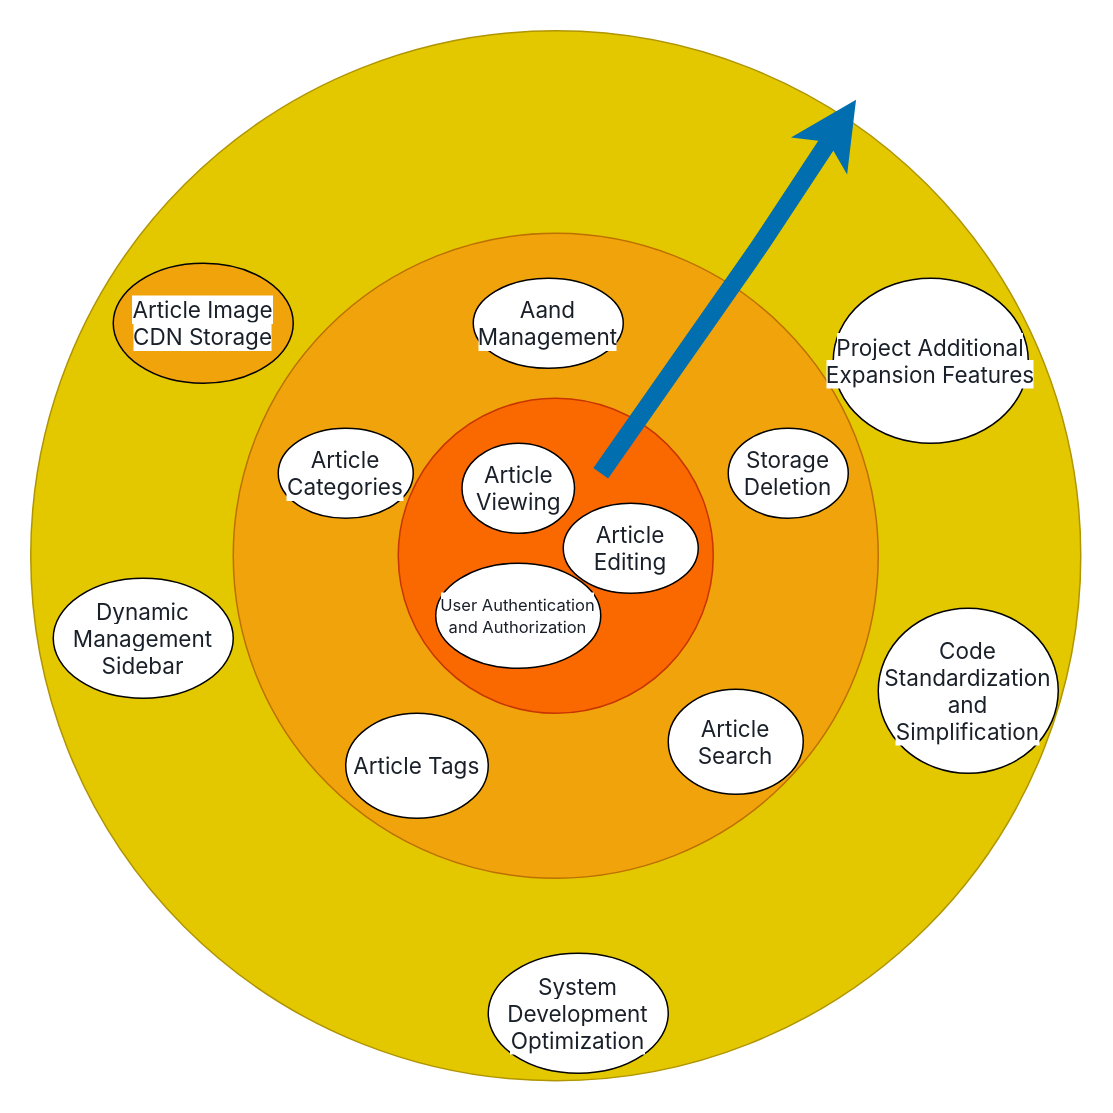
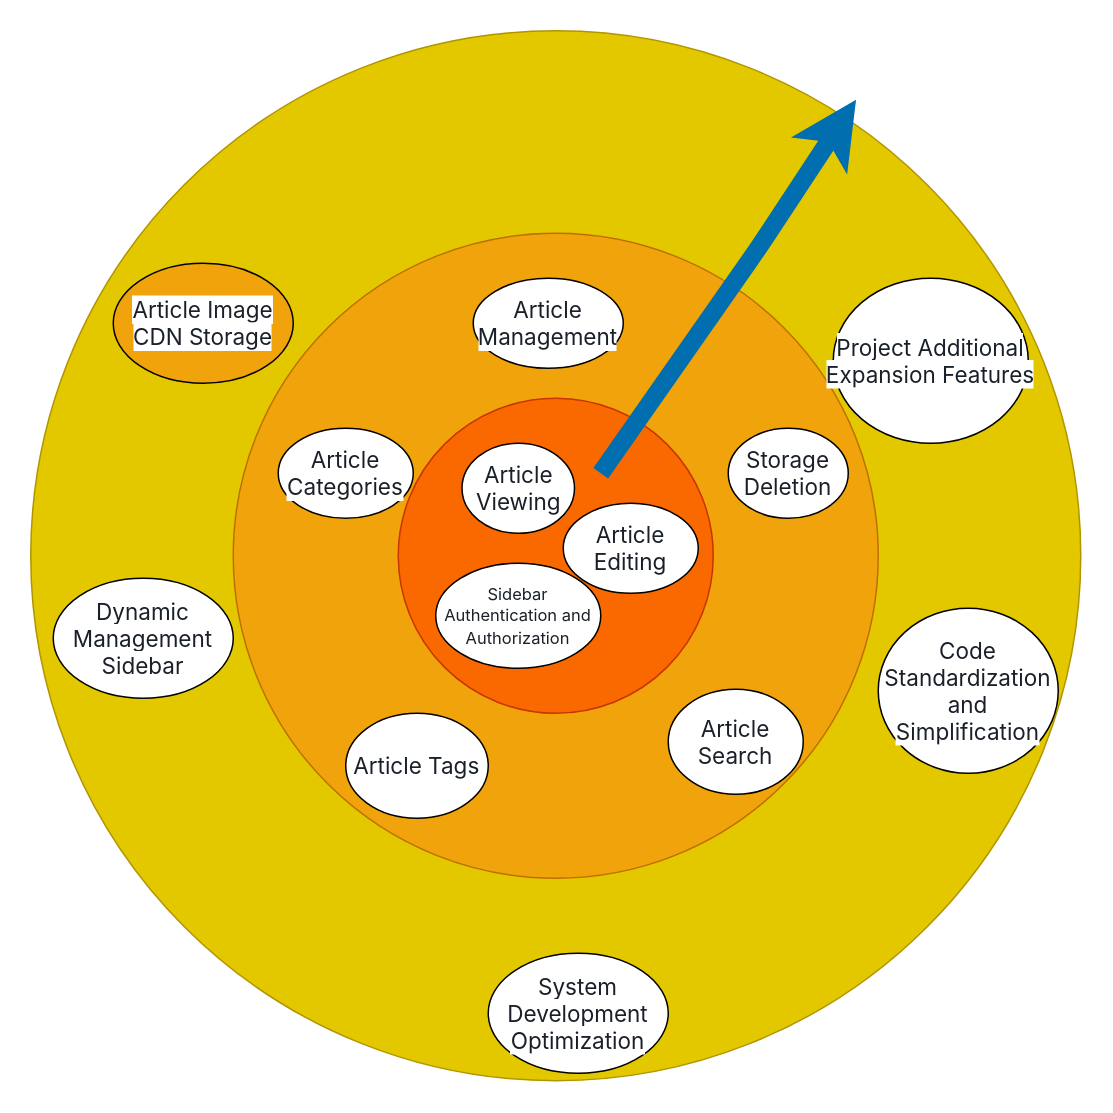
(548, 323) -> (548, 323)
(518, 616) -> (518, 616)
